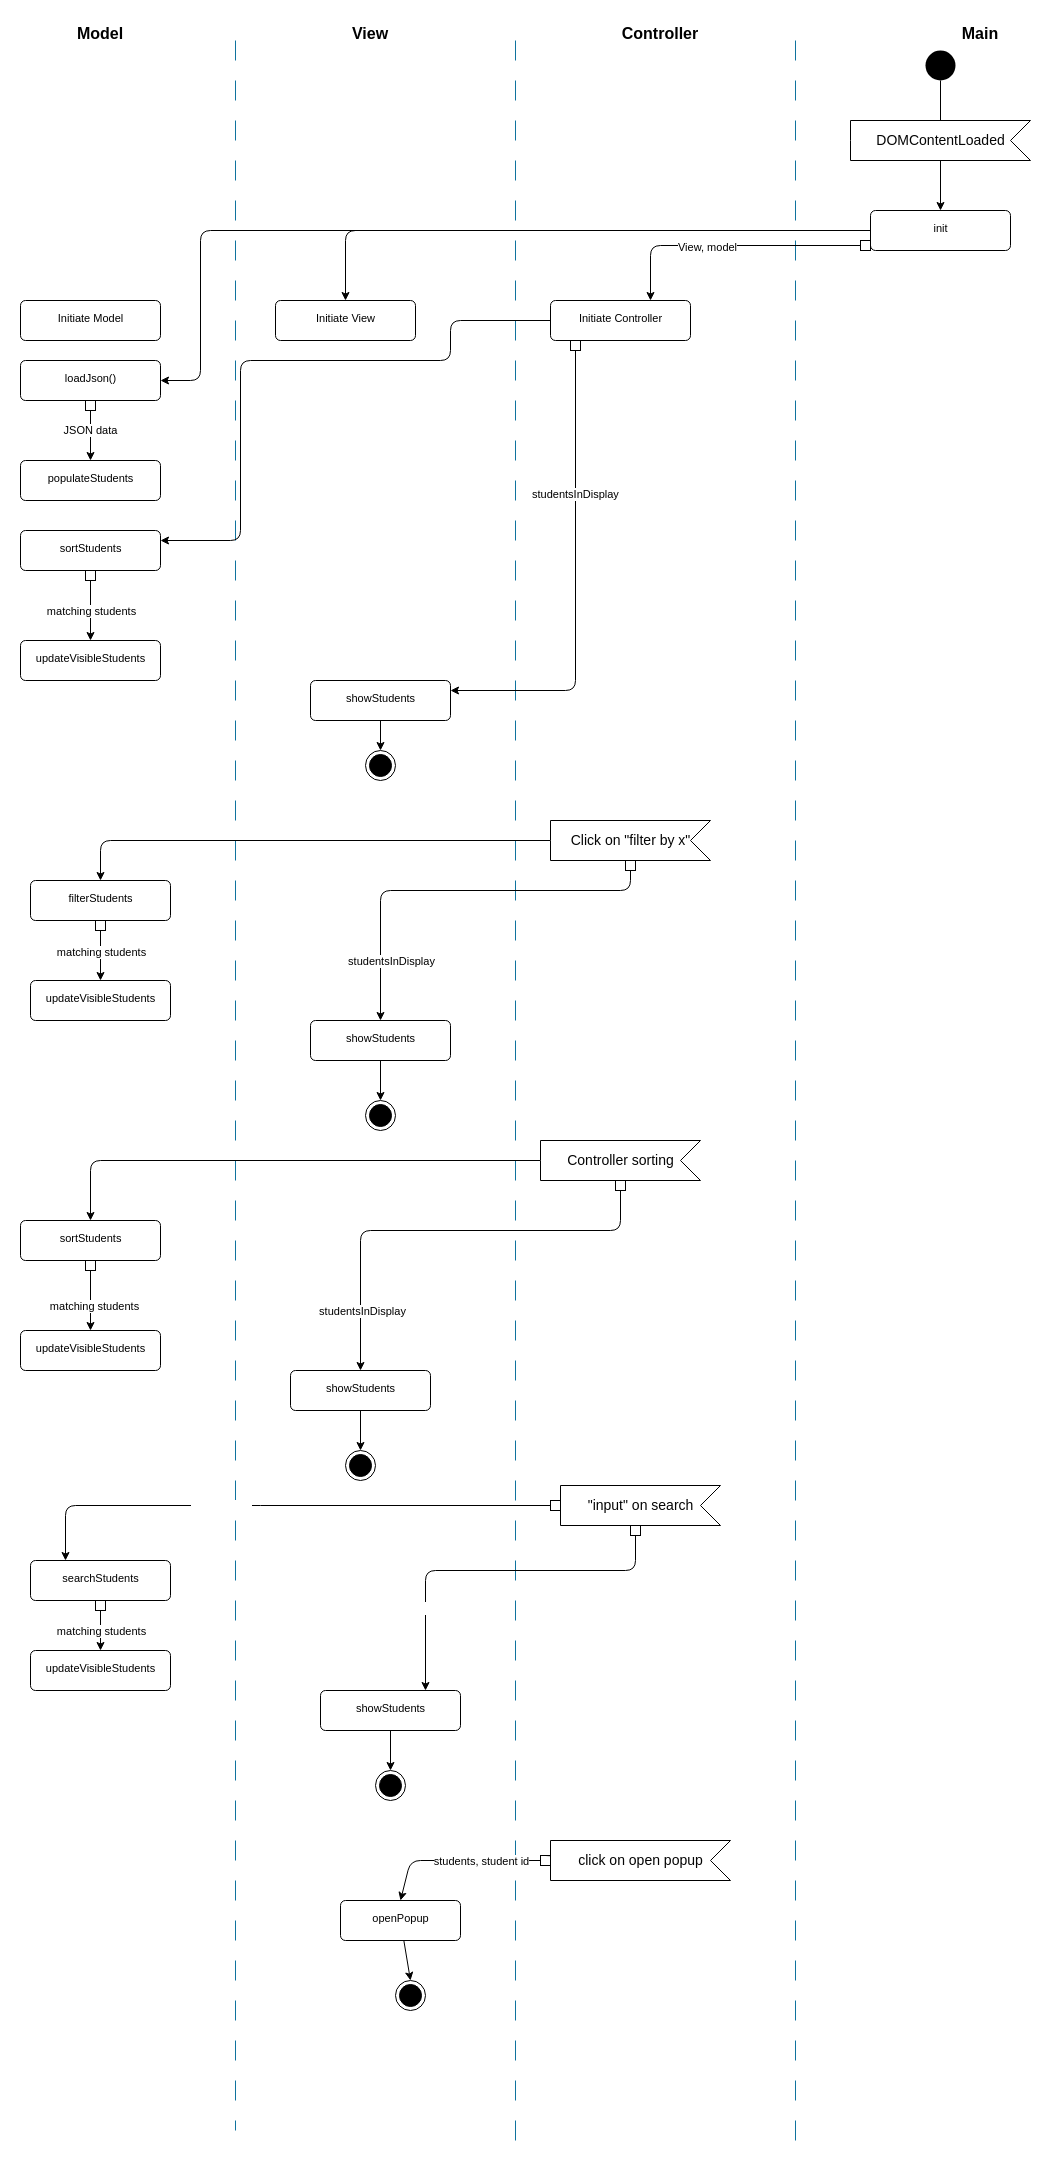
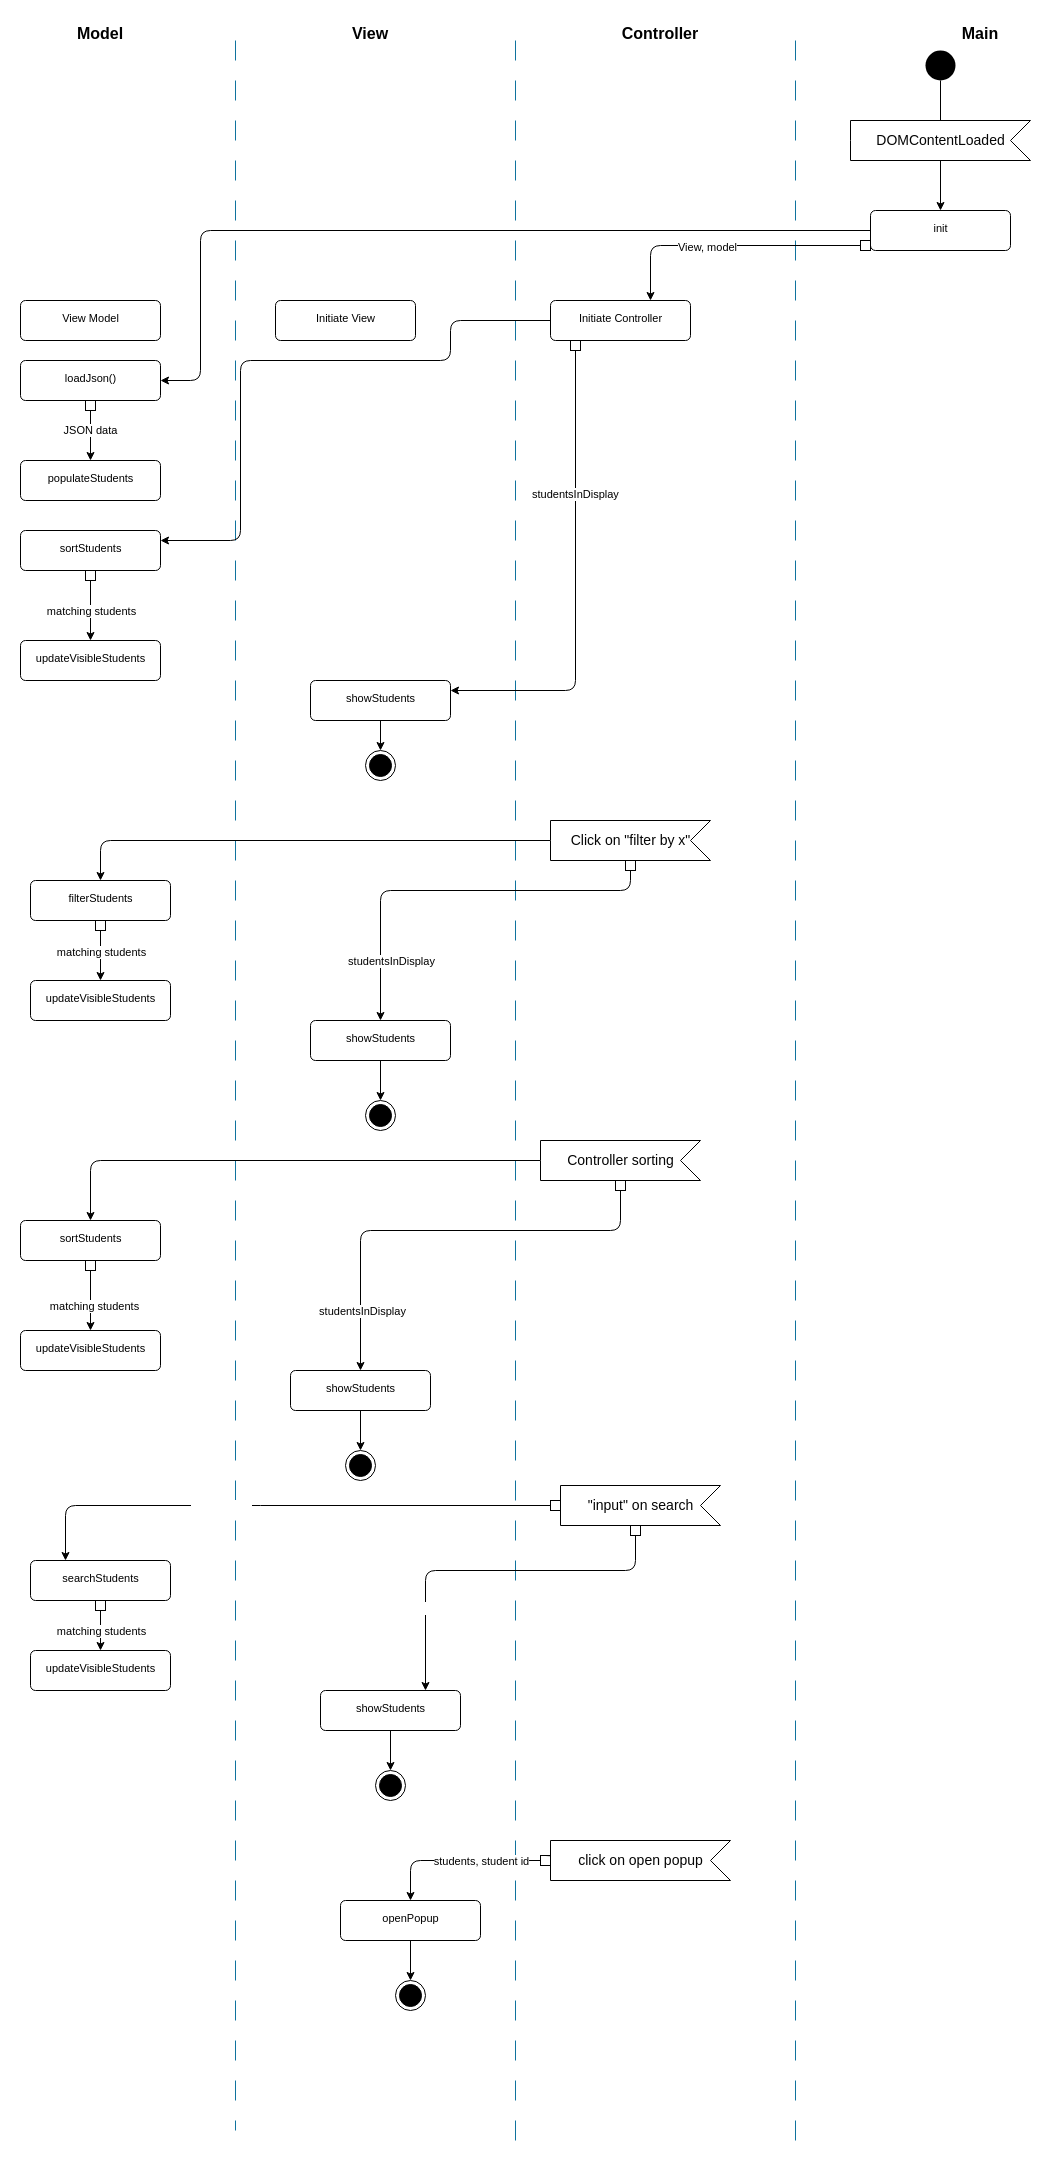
(346, 264) -> none
(91, 317) -> (91, 317)
(401, 1921) -> (411, 1921)
